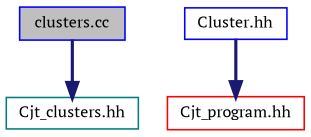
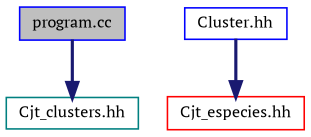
(72, 24) -> (72, 24)
(236, 113) -> (236, 113)
